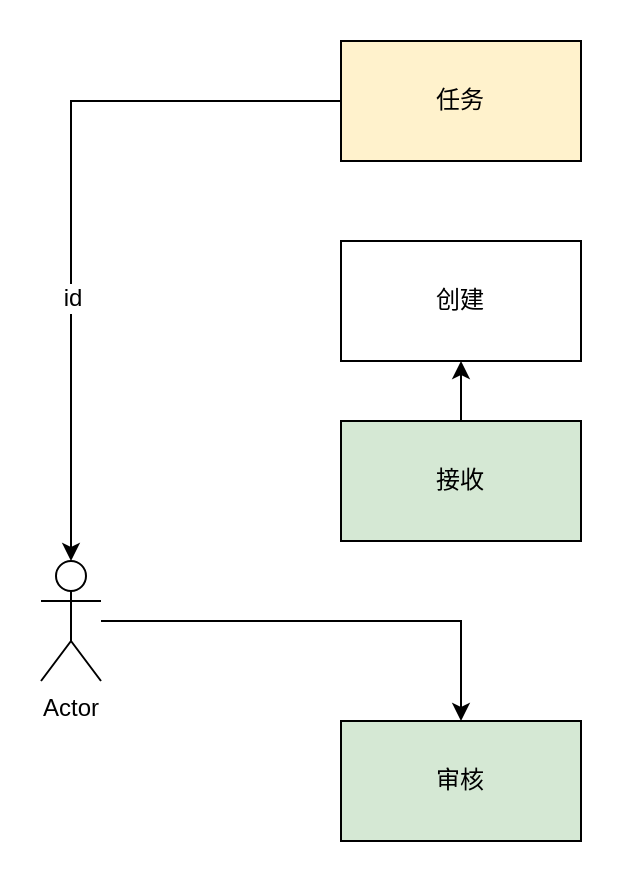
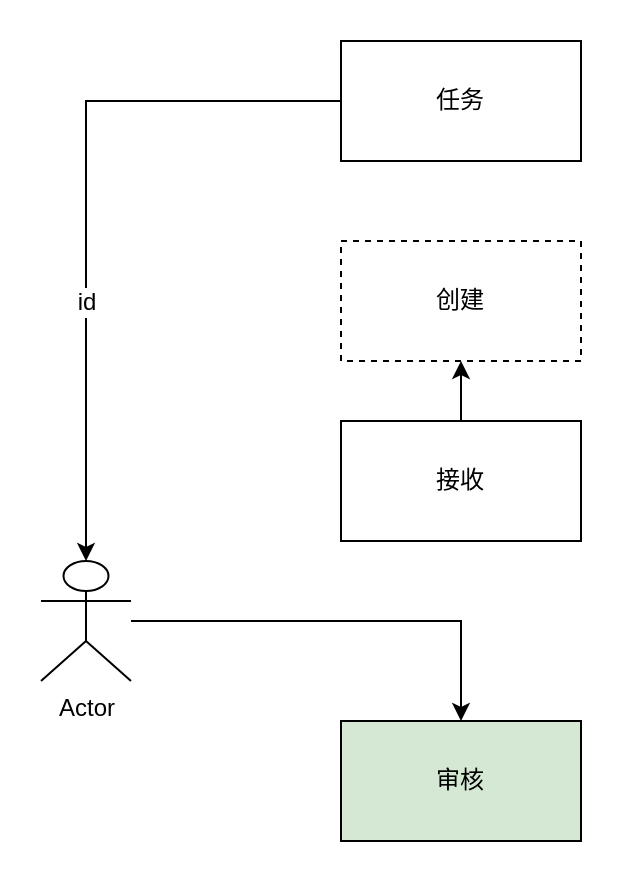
(461, 101) -> (461, 101)
(461, 301) -> (461, 301)
(461, 481) -> (461, 481)
(71, 621) -> (86, 621)
